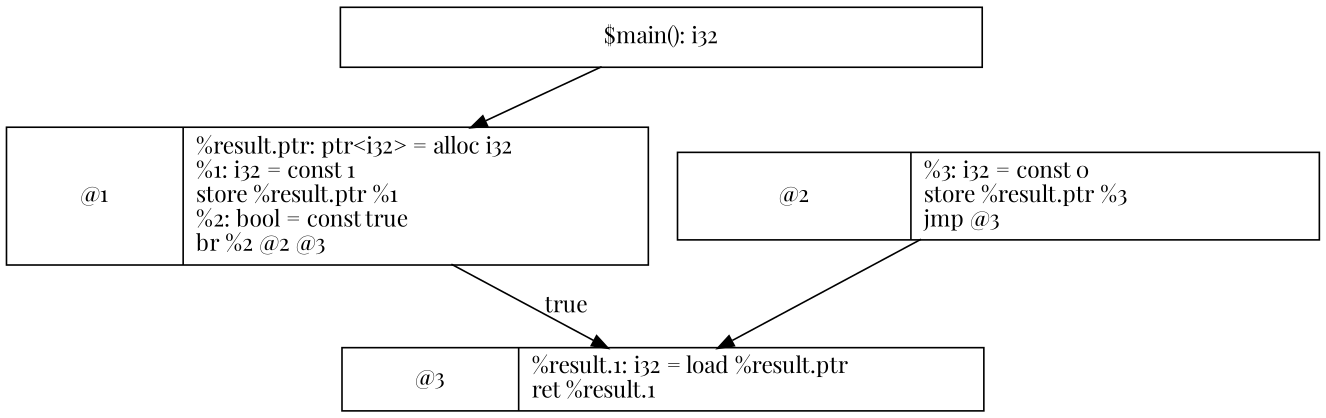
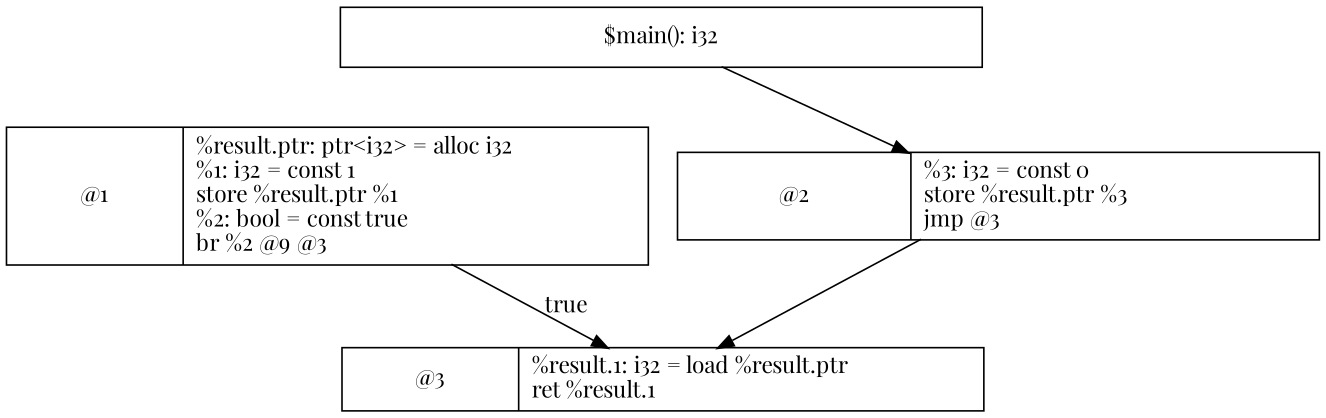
(544, 94) -> (808, 107)
(261, 244) -> (262, 244)
